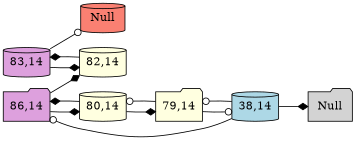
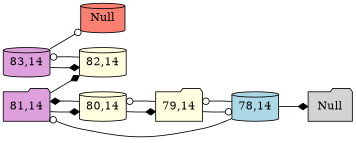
(68, 57) -> (68, 57)
(27, 107) -> (27, 107)
(255, 107) -> (255, 107)
